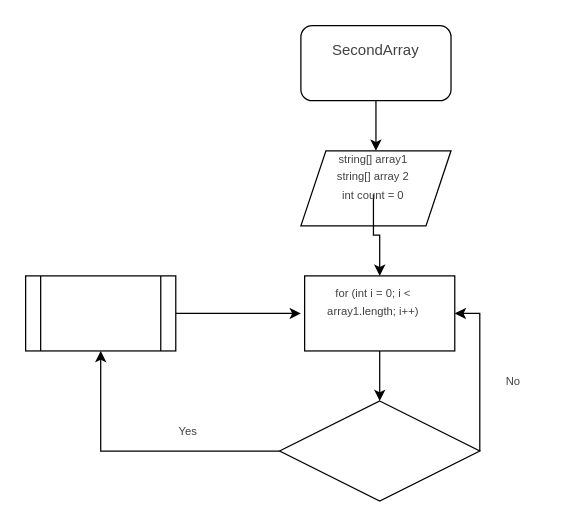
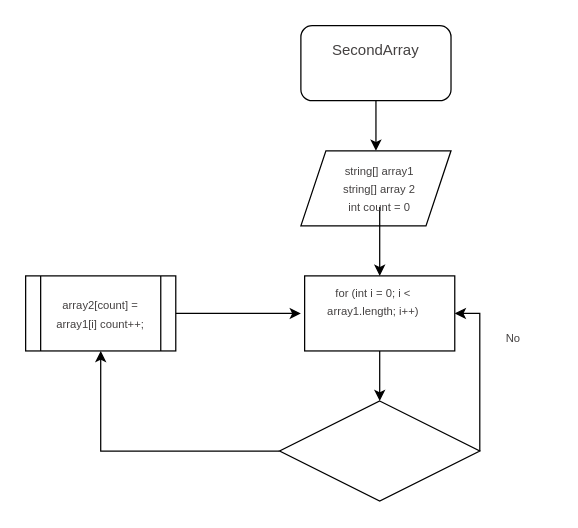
(373, 176) -> (379, 188)
none -> (101, 313)
(513, 382) -> (513, 338)
(188, 432) -> none
